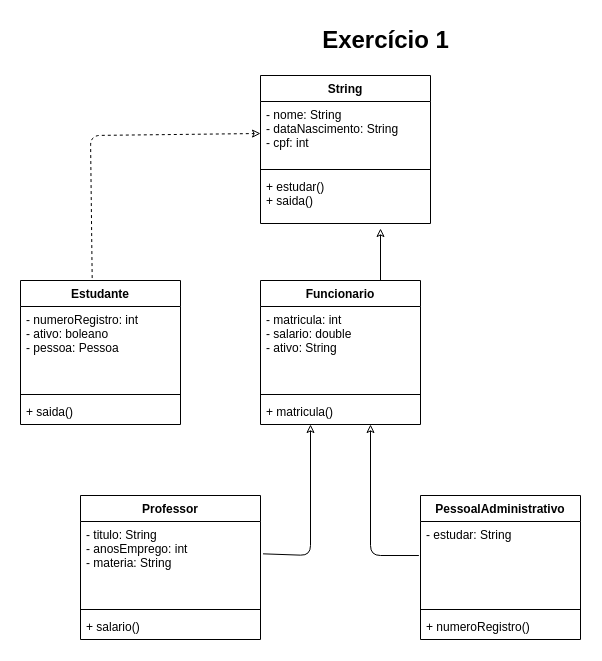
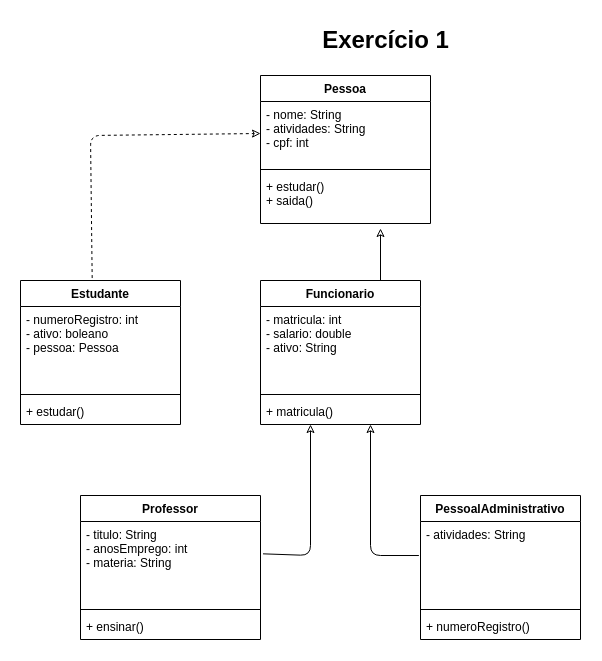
(345, 89) -> (345, 89)
(307, 115) -> (307, 115)
(53, 412) -> (61, 412)
(477, 535) -> (484, 535)
(118, 627) -> (120, 627)
